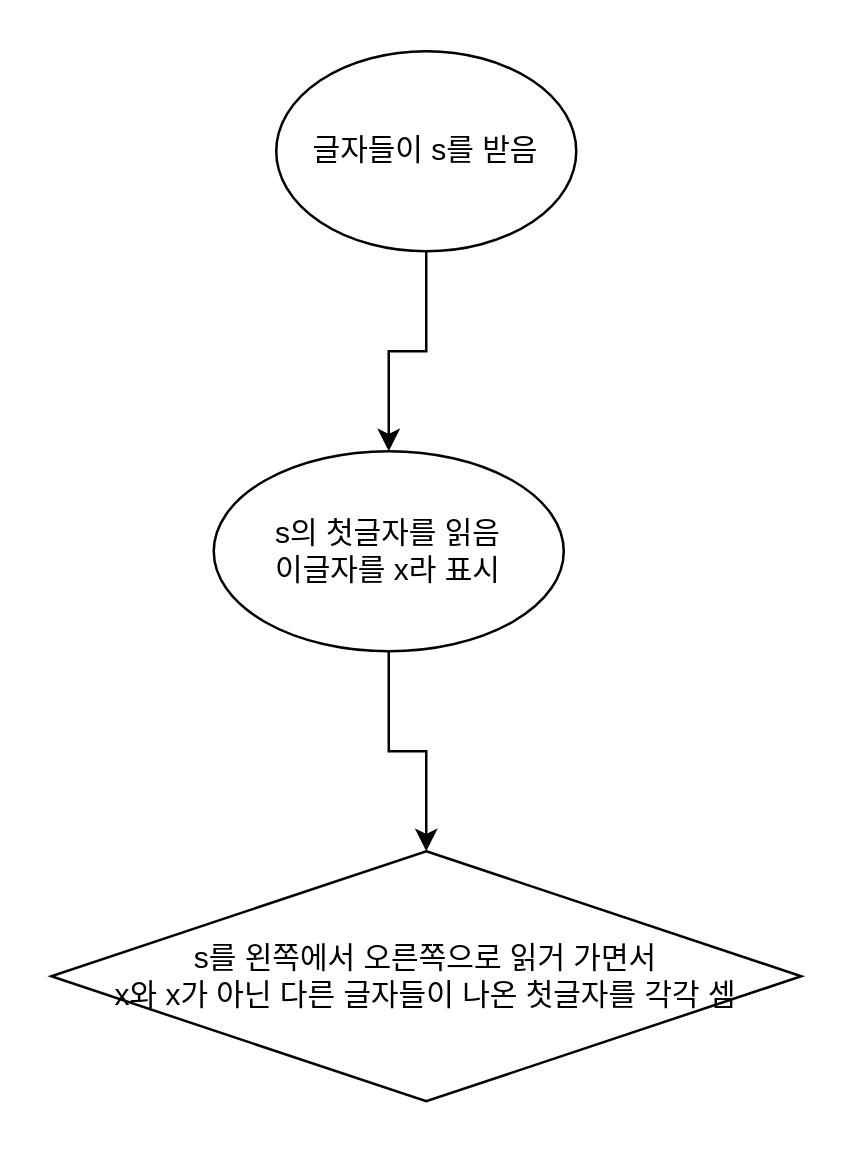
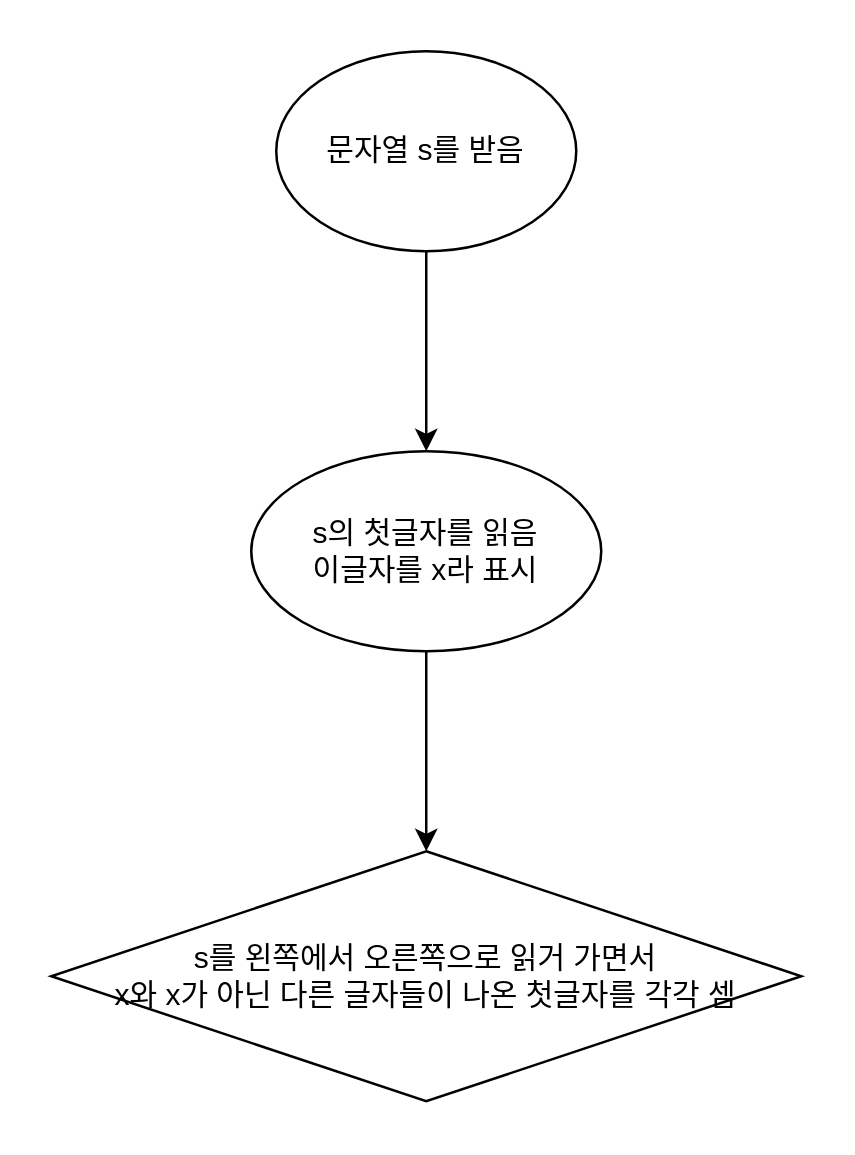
(426, 151) -> (426, 151)
(389, 551) -> (426, 551)
